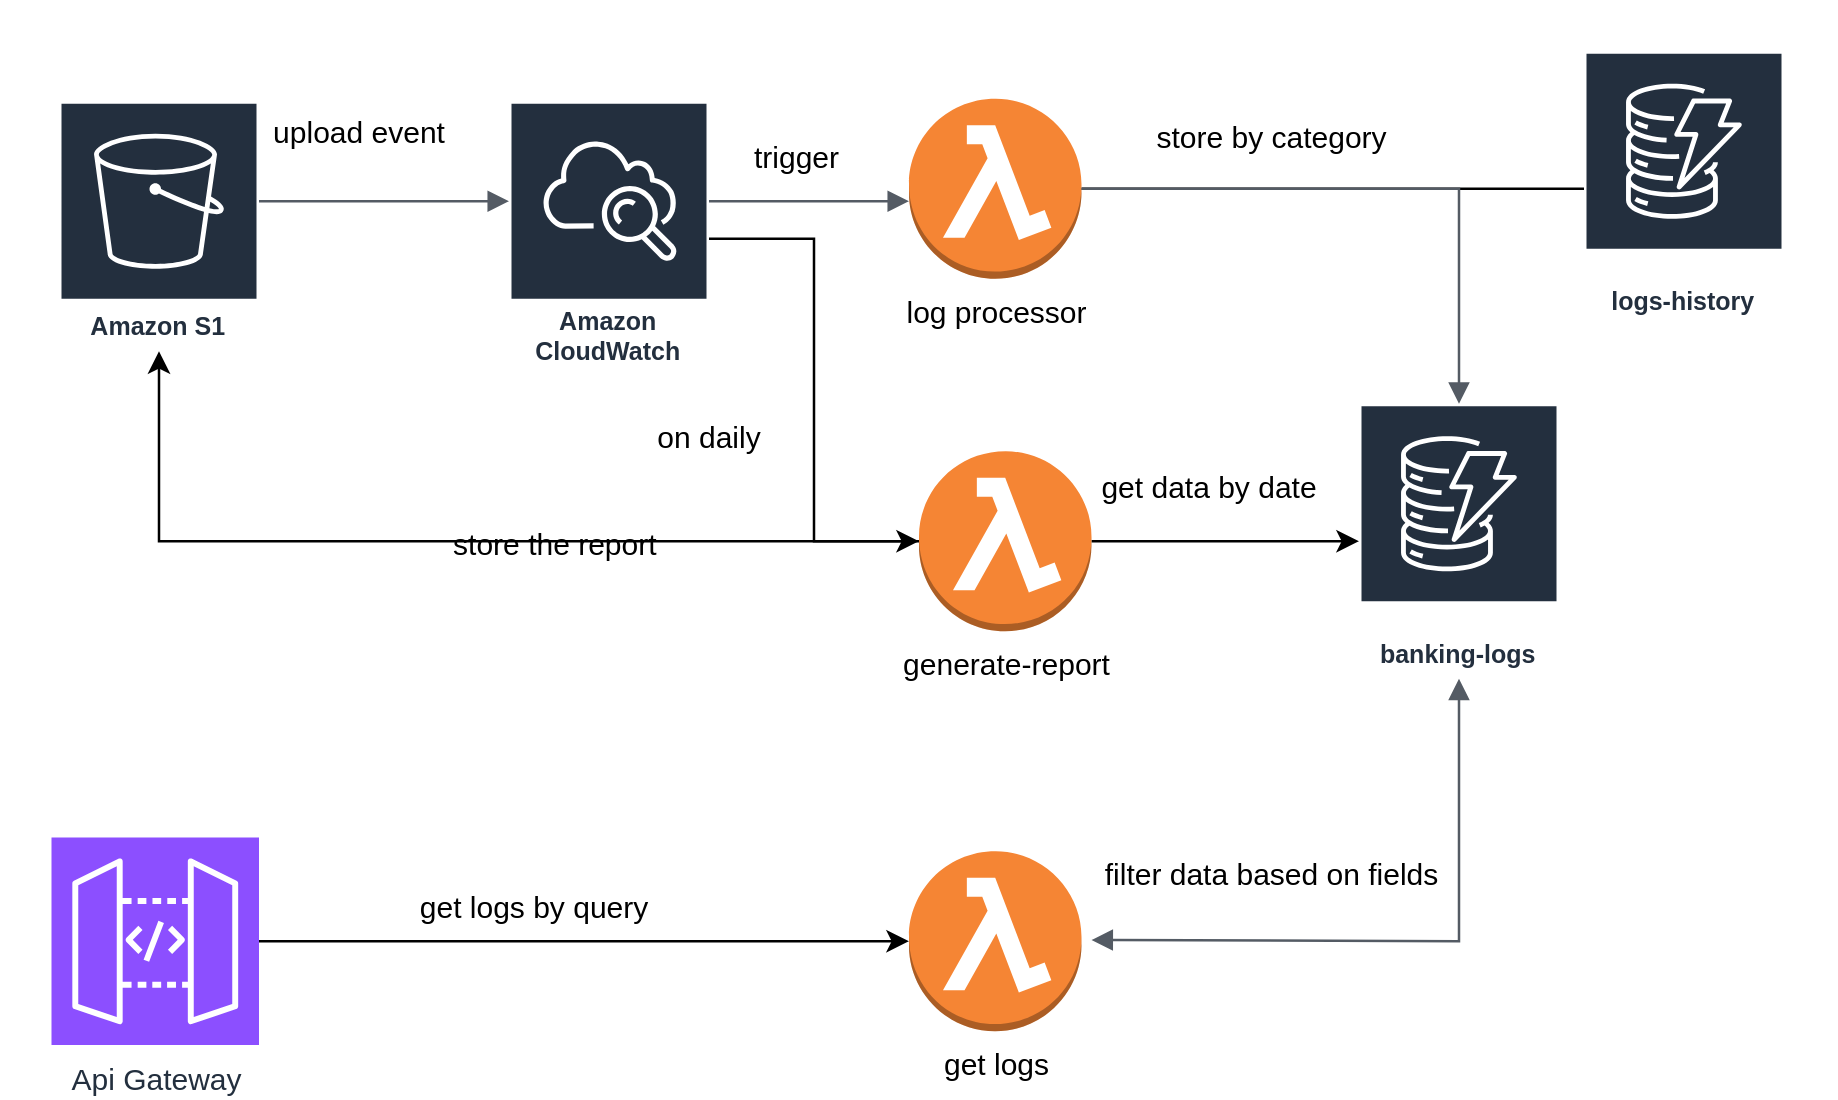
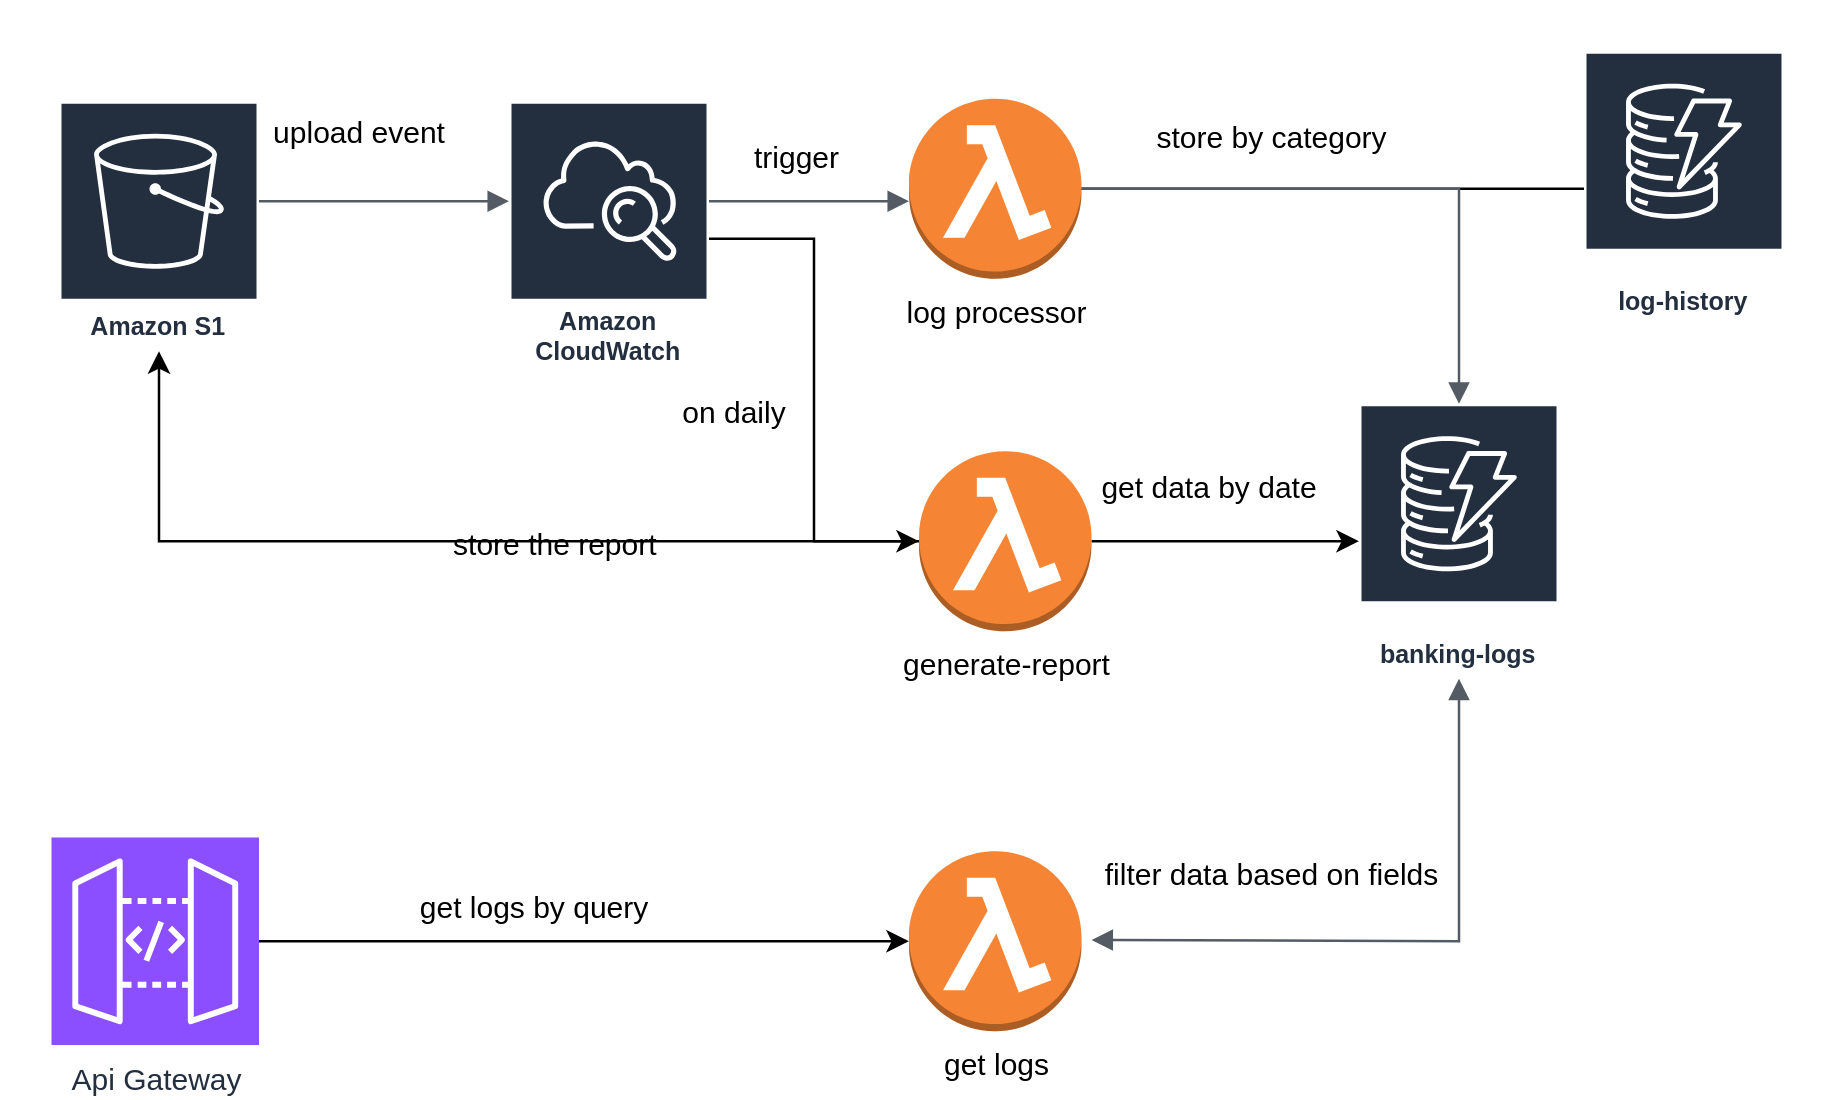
(1684, 301) -> (1684, 301)
(709, 439) -> (734, 414)
